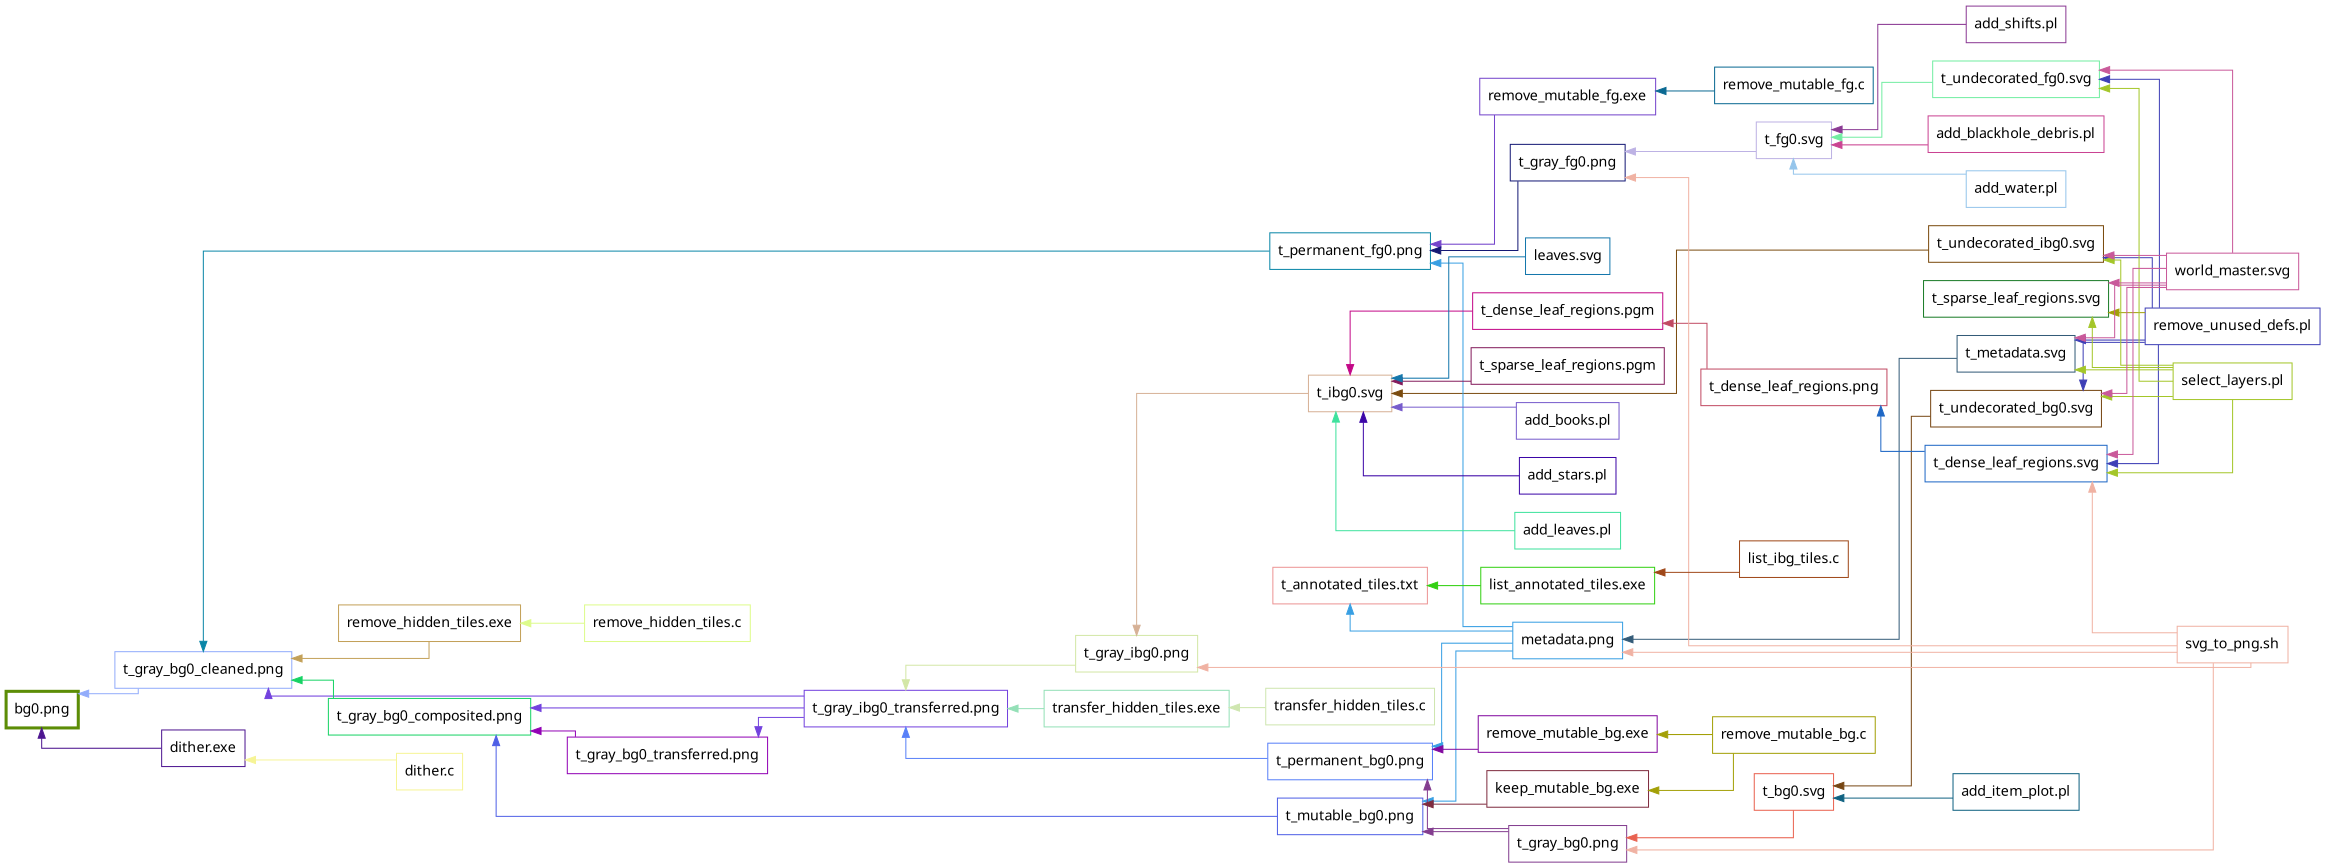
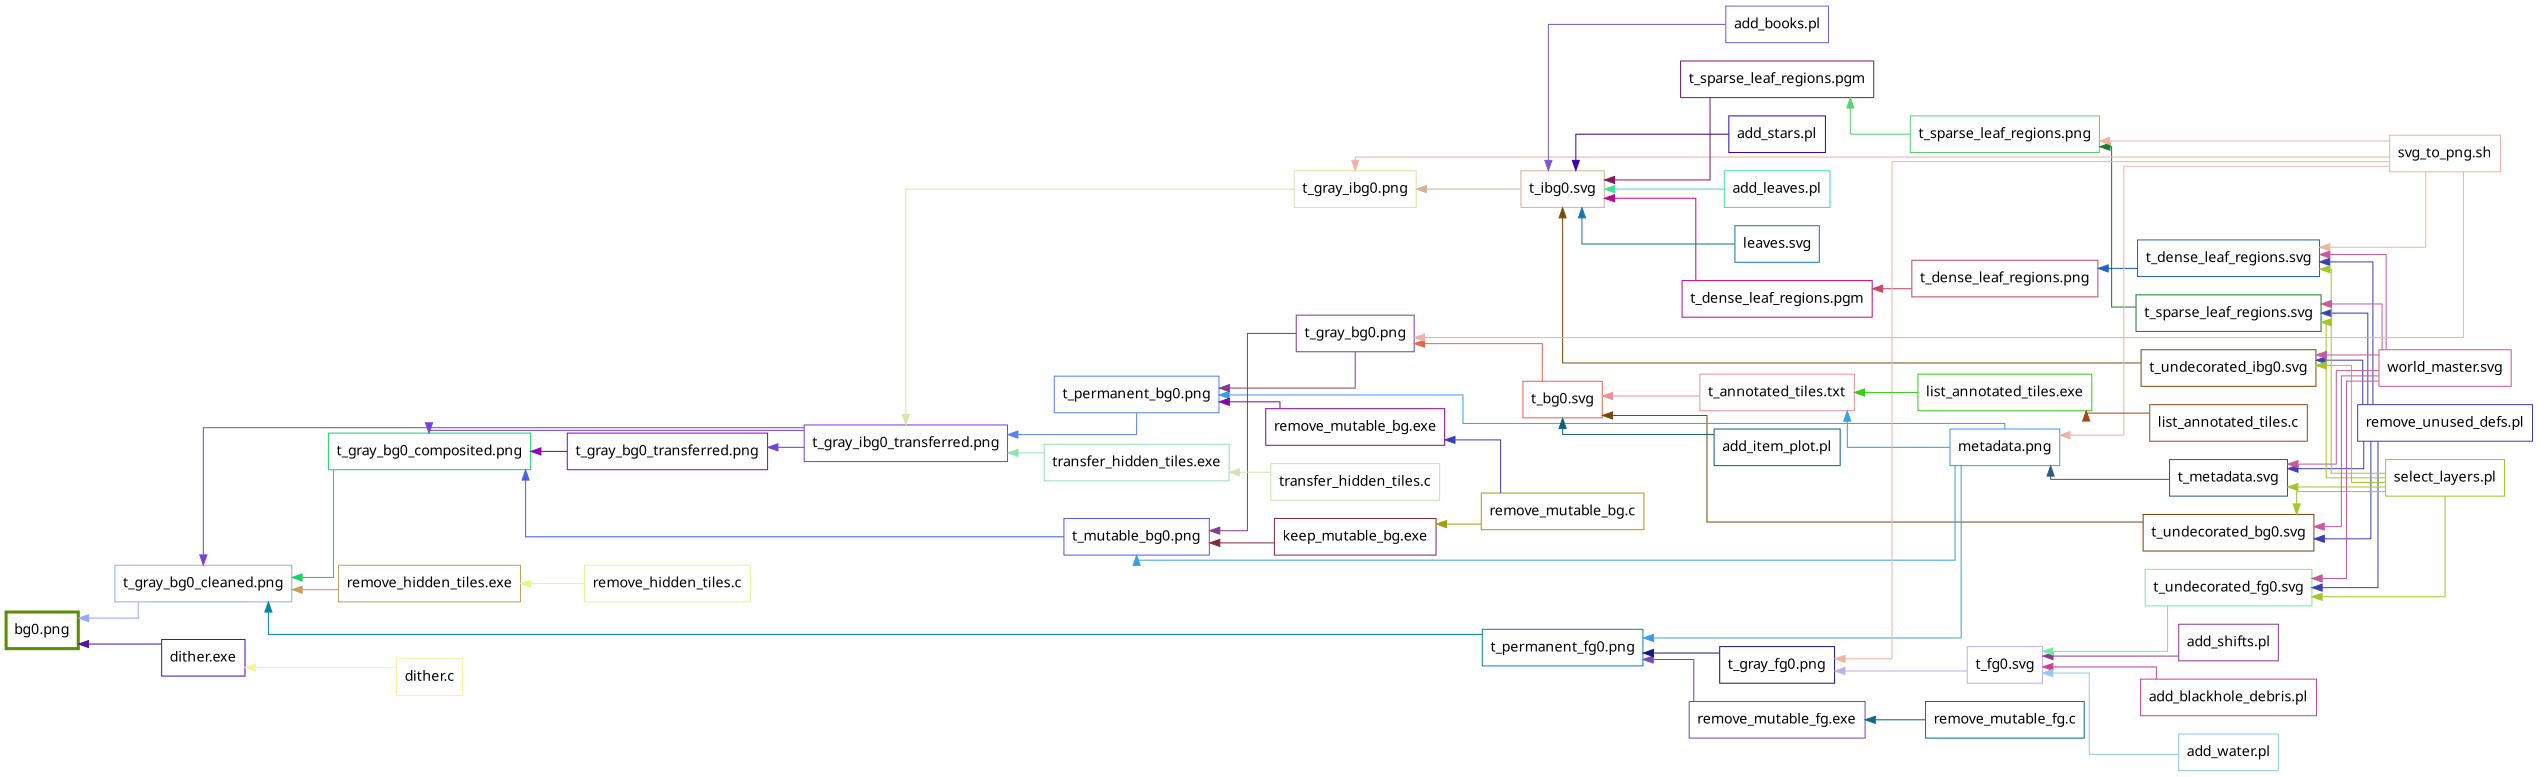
none -> (2005, 134)
(2132, 313) -> (2367, 313)
none -> (1656, 396)
(1794, 559) -> (2229, 423)
(1690, 735) -> (1501, 444)
